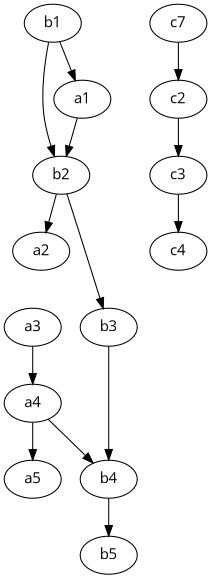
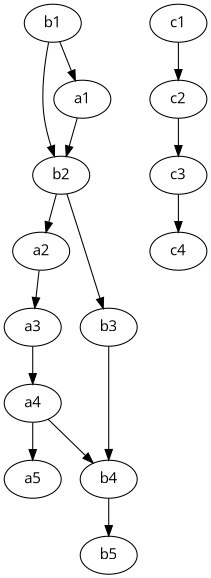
(178, 23) -> (178, 23)
none -> (38, 284)
